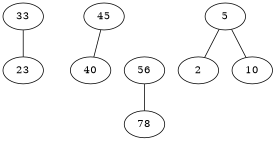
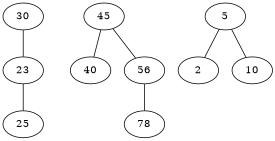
(23, 16) -> (23, 16)
none -> (124, 43)
none -> (23, 124)
